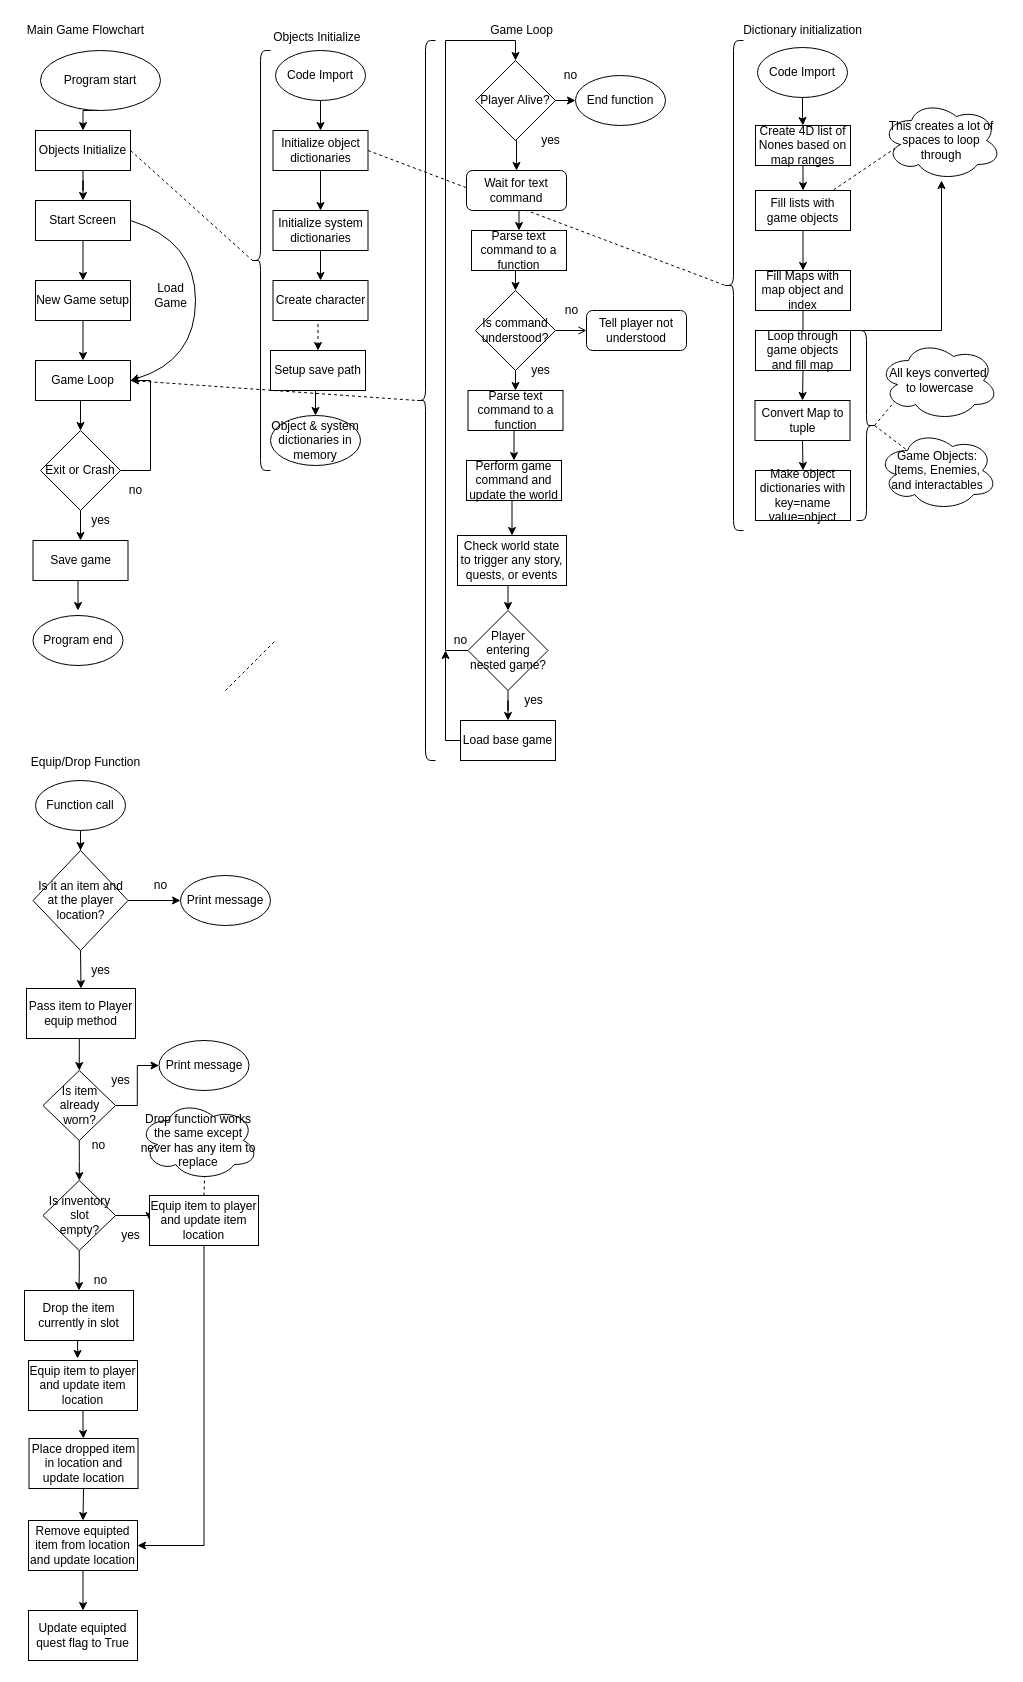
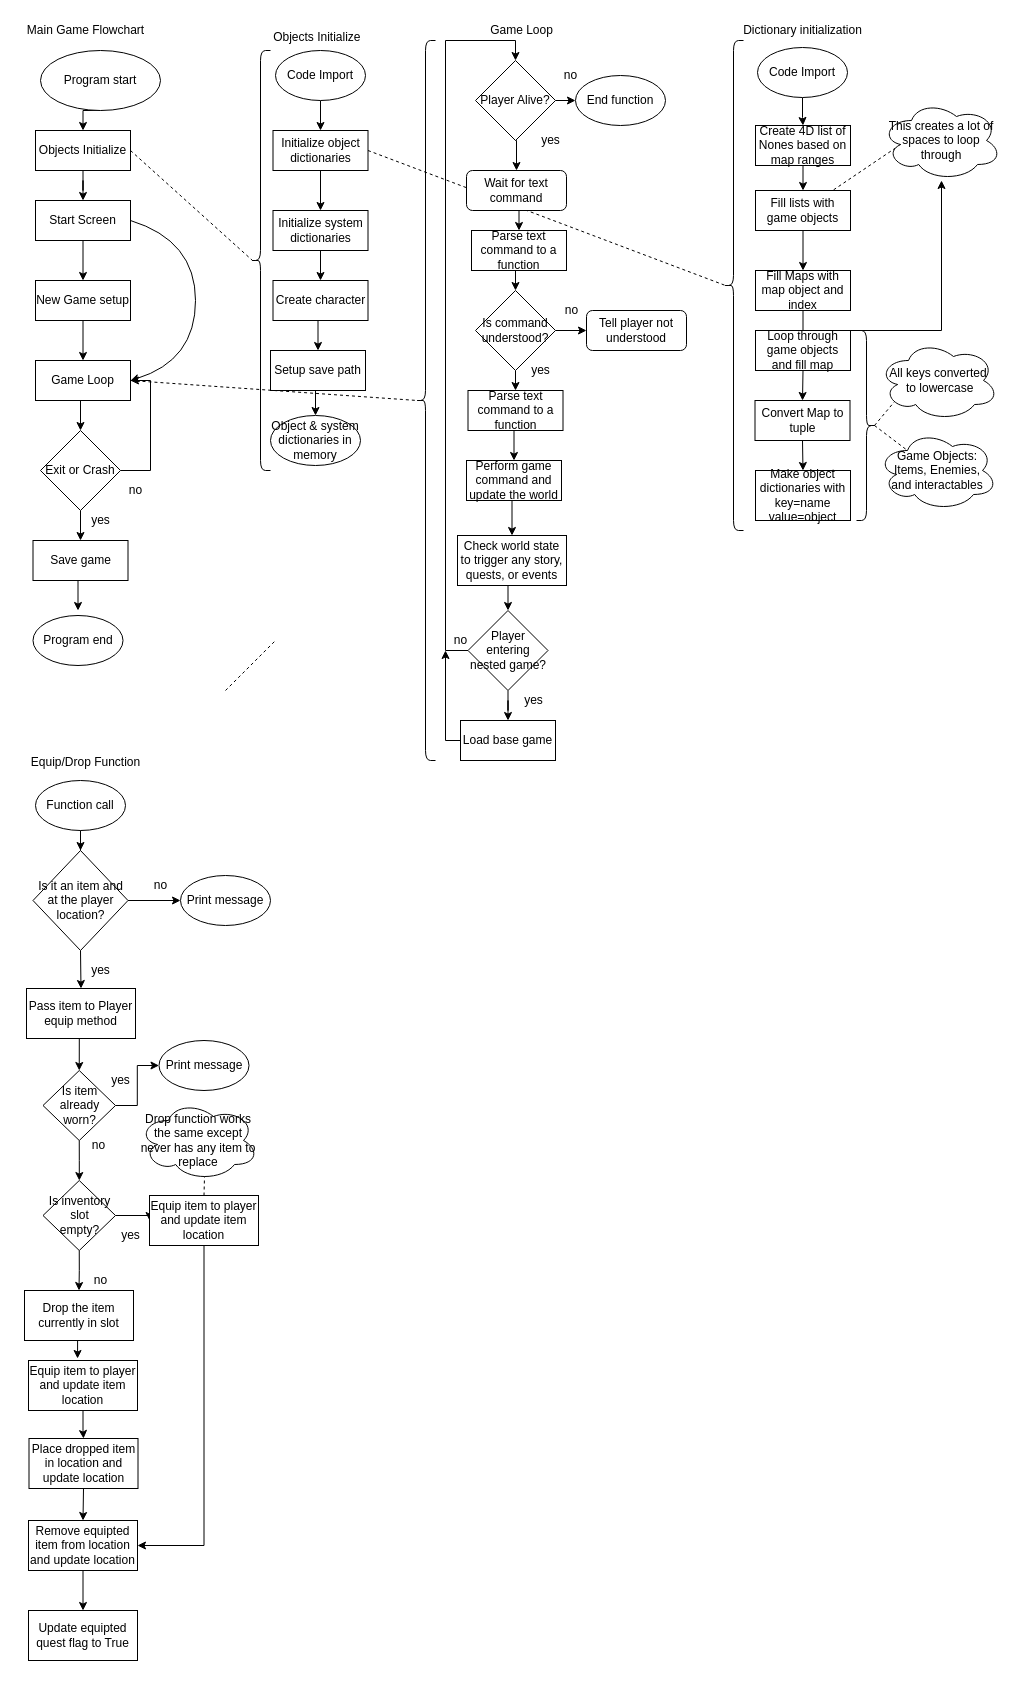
(171, 296) -> none
(318, 331) -> (318, 331)
(580, 331) -> (578, 331)
